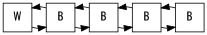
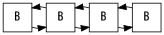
(18, 18) -> none
